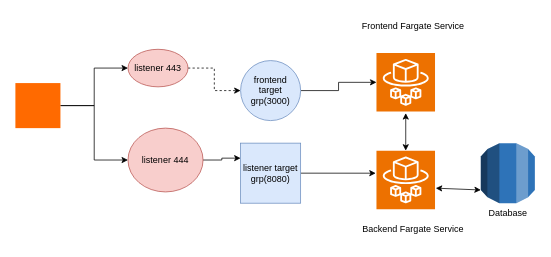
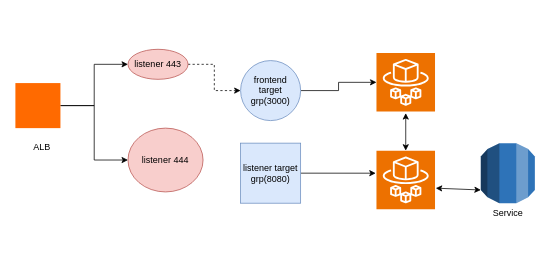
(413, 27) -> none
(158, 68) -> (158, 64)
none -> (42, 147)
(222, 160) -> none
(508, 214) -> (508, 214)
(413, 229) -> none
